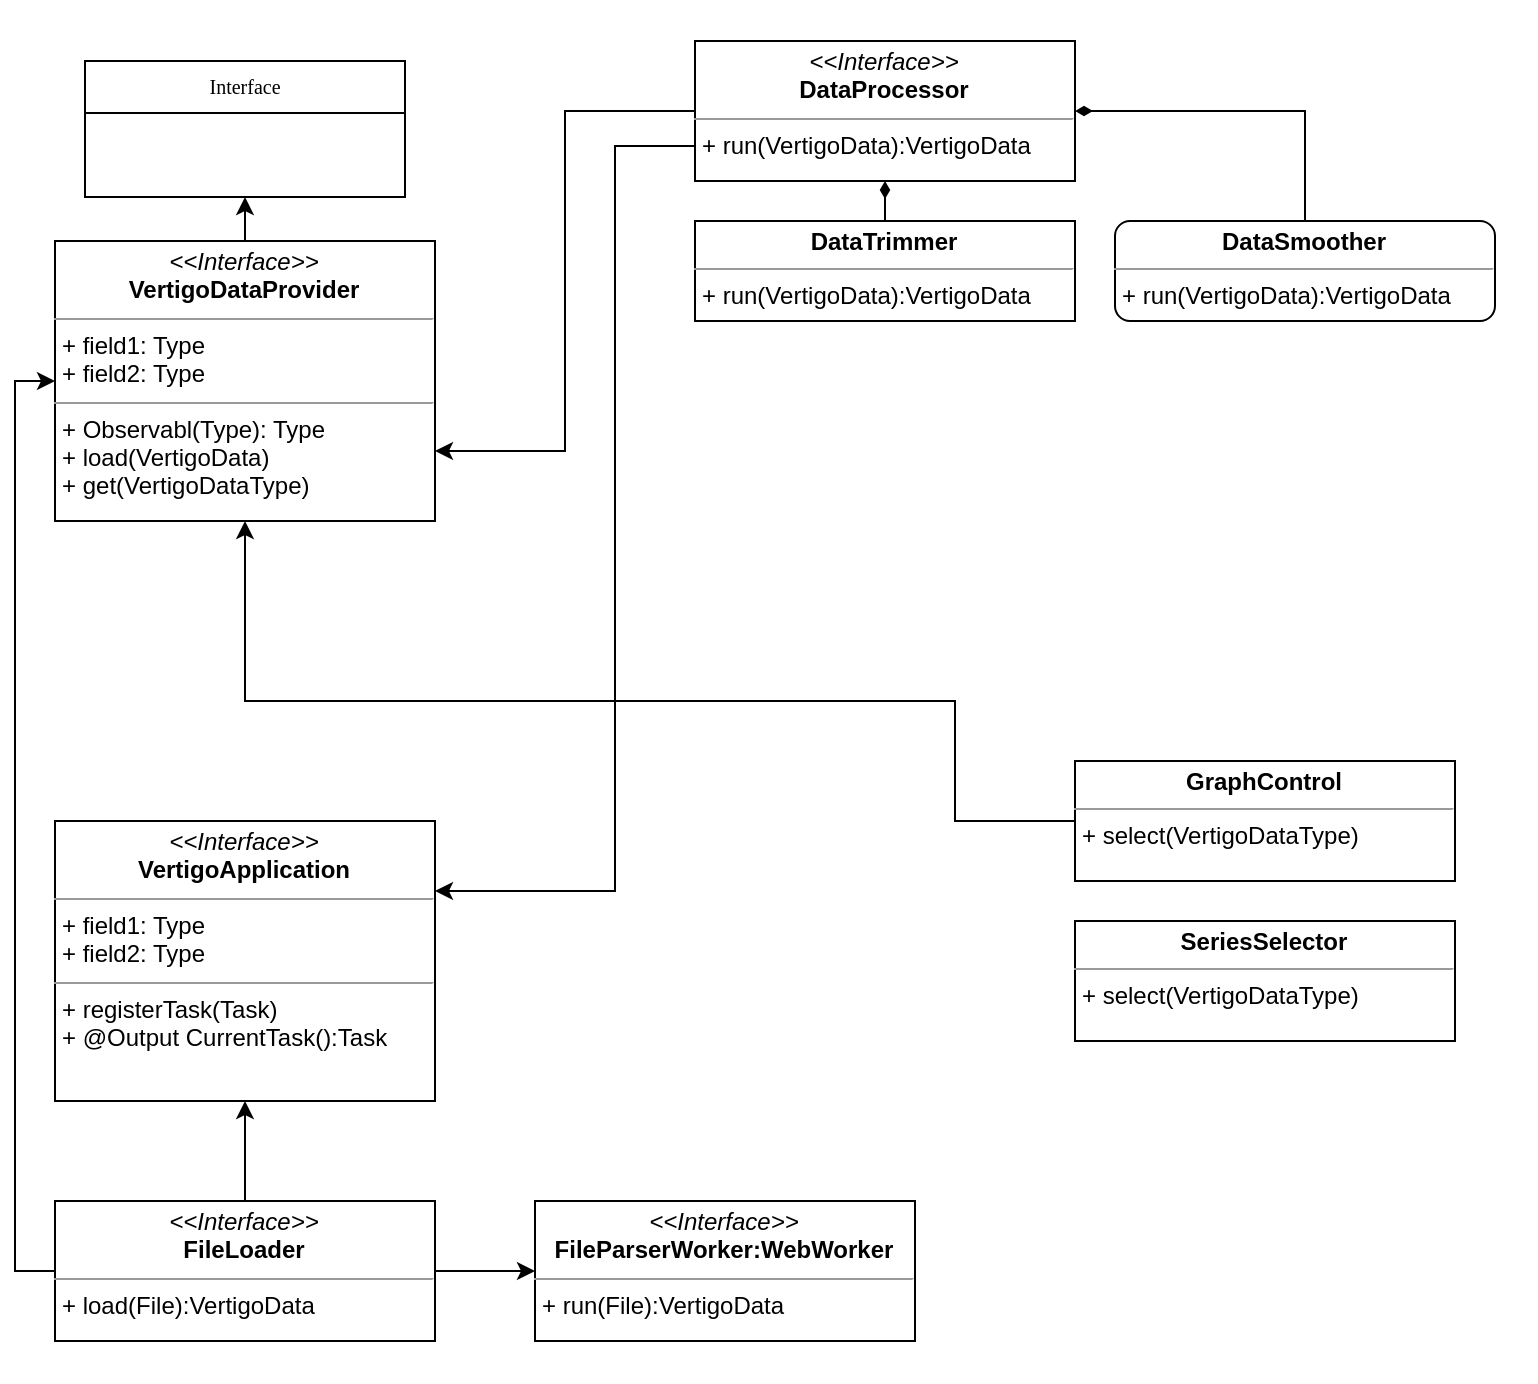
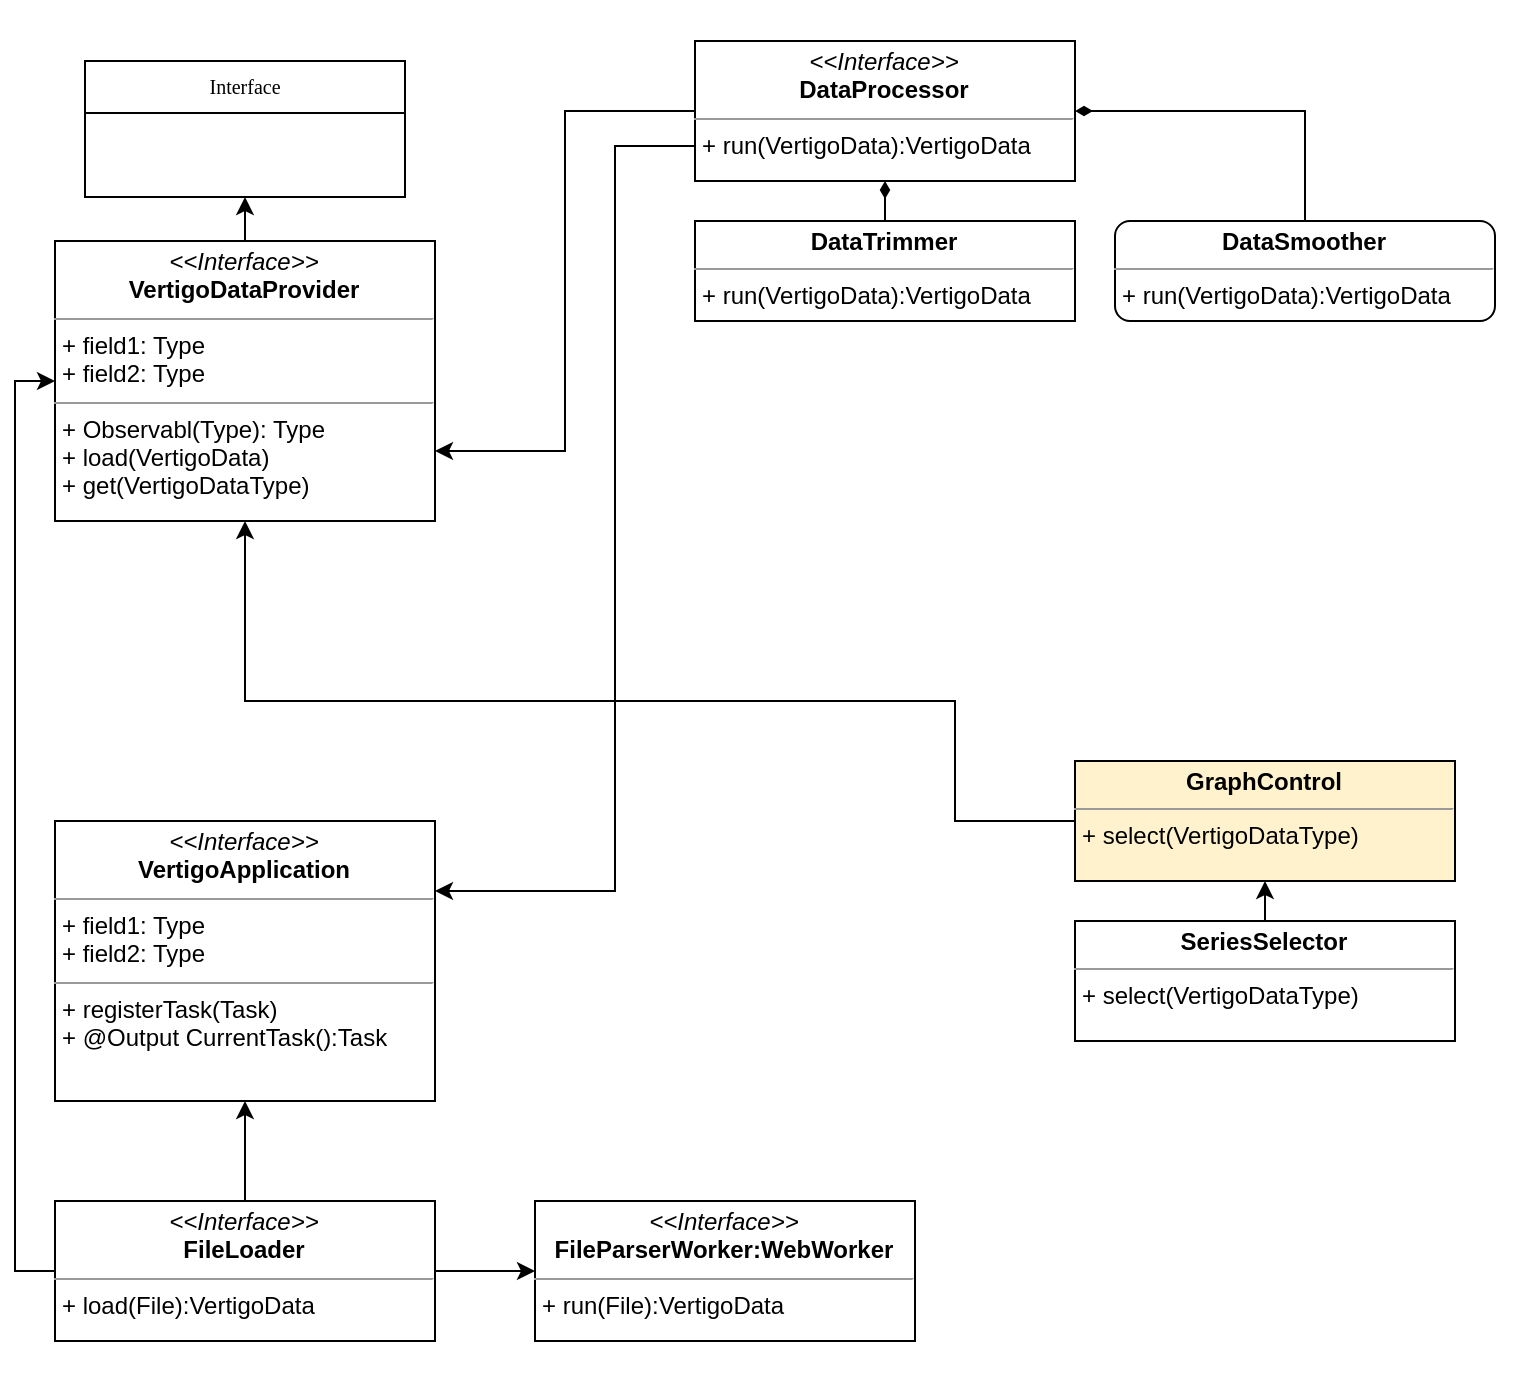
(1265, 821) -> (1265, 821)
none -> (1265, 908)
